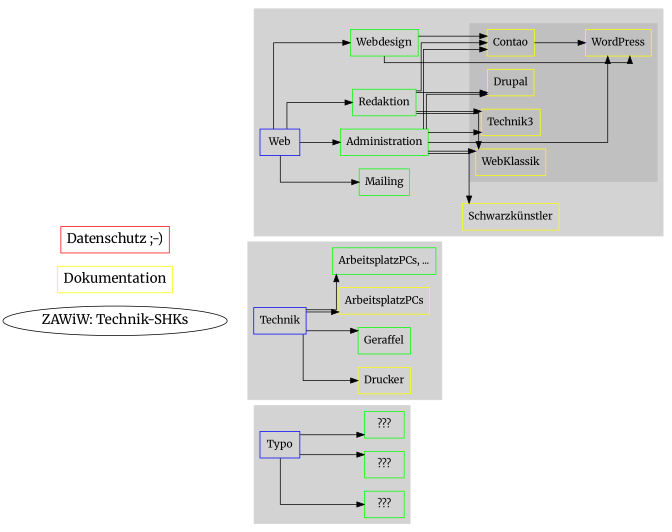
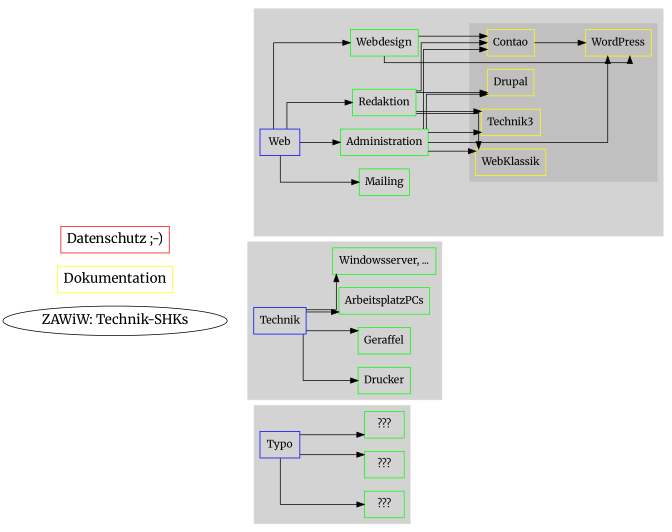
(511, 217) -> none
(384, 261) -> (384, 261)
(384, 301) -> (384, 301)
(384, 381) -> (384, 381)
